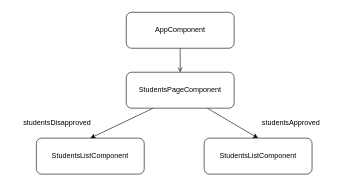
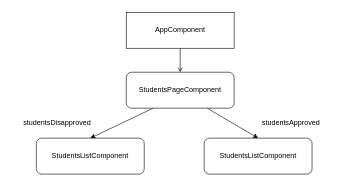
(180, 30) -> (180, 30)
